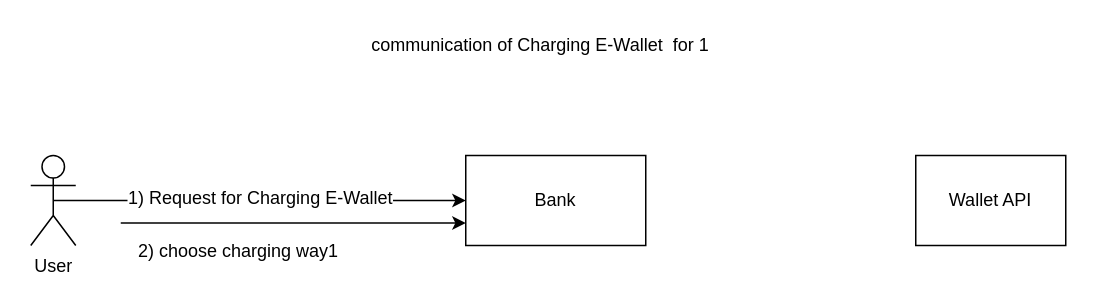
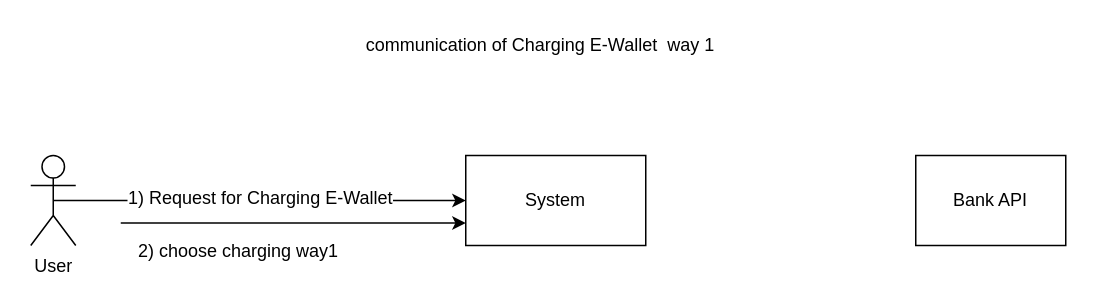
(541, 46) -> (541, 46)
(556, 200) -> (556, 200)
(991, 200) -> (991, 200)
